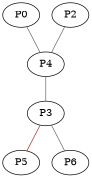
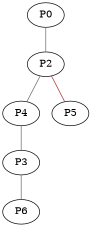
(33, 40) -> (46, 40)
(33, 138) -> (58, 89)
